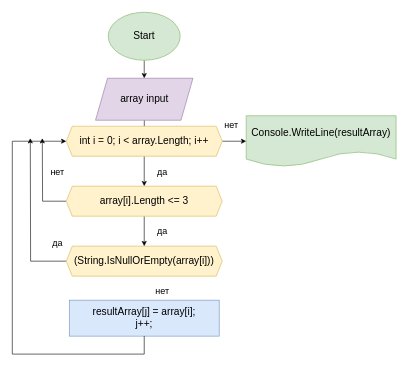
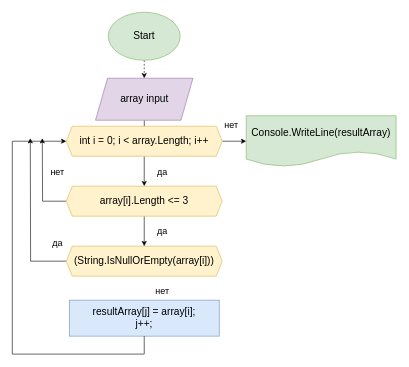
(144, 67) -> (144, 67)
